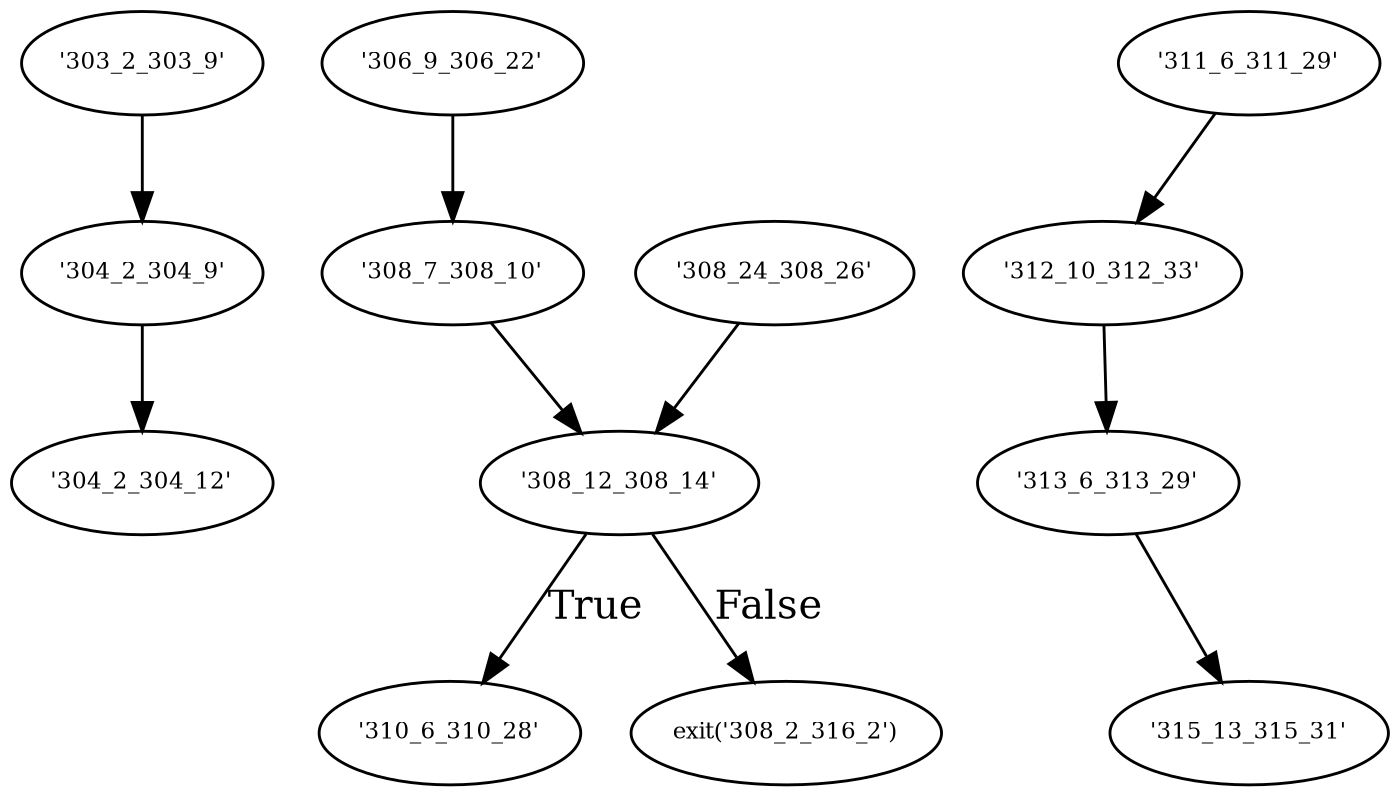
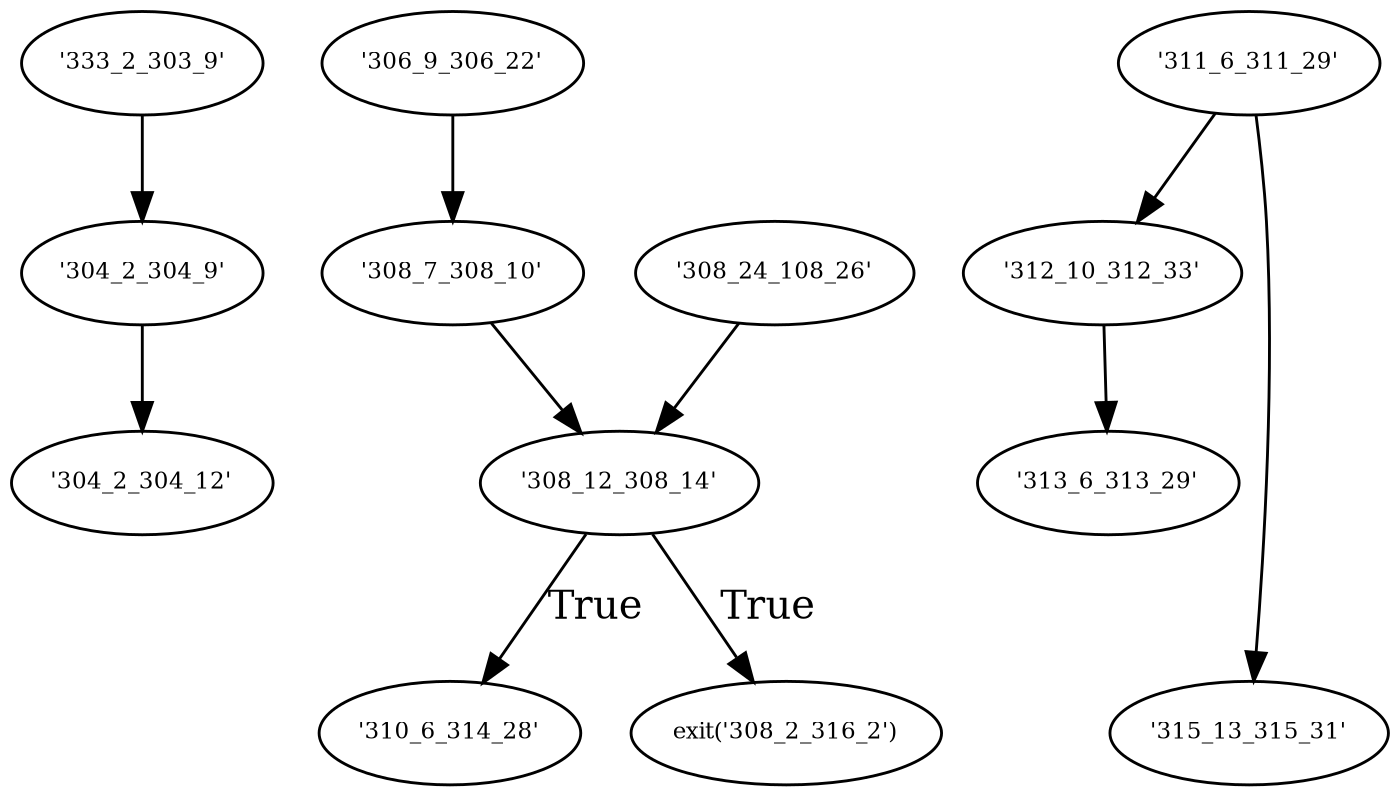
(142, 63) -> (142, 63)
(775, 273) -> (775, 273)
(1171, 595) -> (1269, 383)
(769, 608) -> (769, 608)
(450, 733) -> (450, 733)
